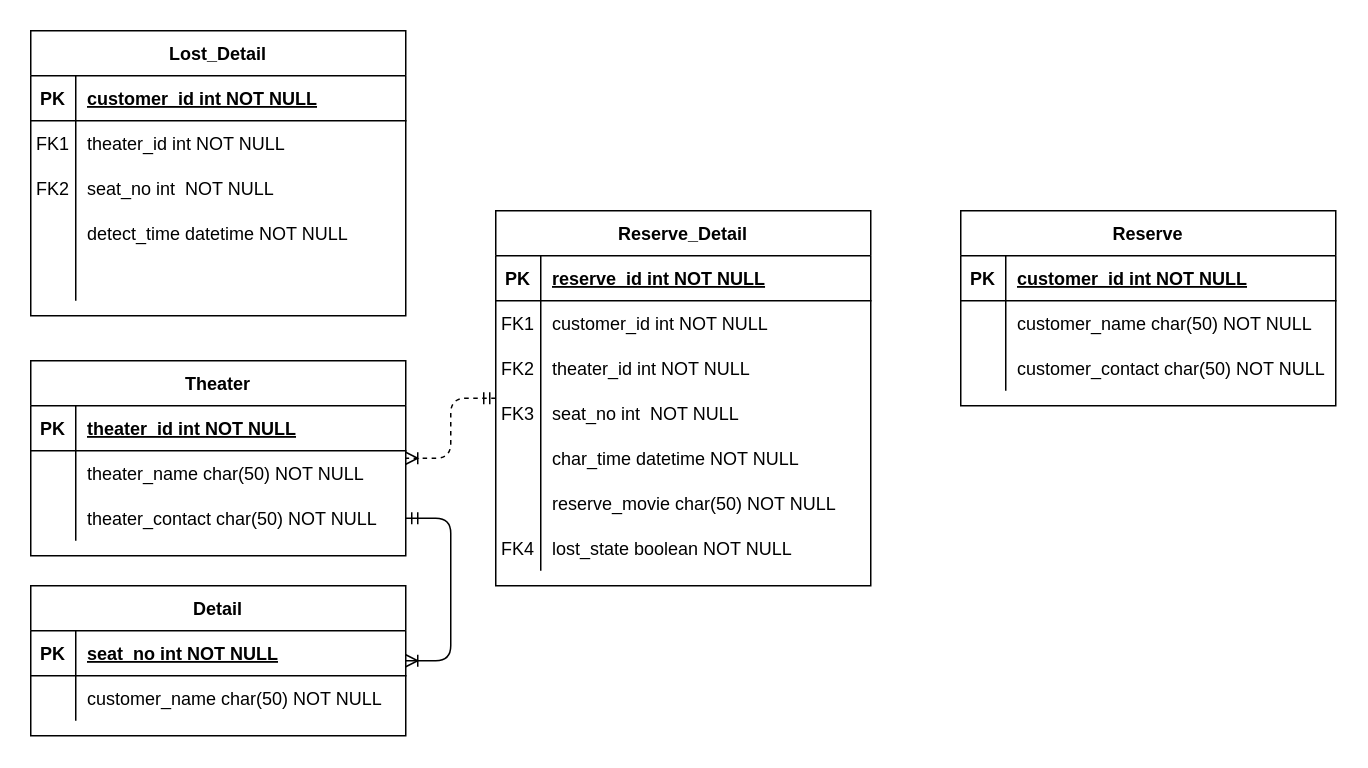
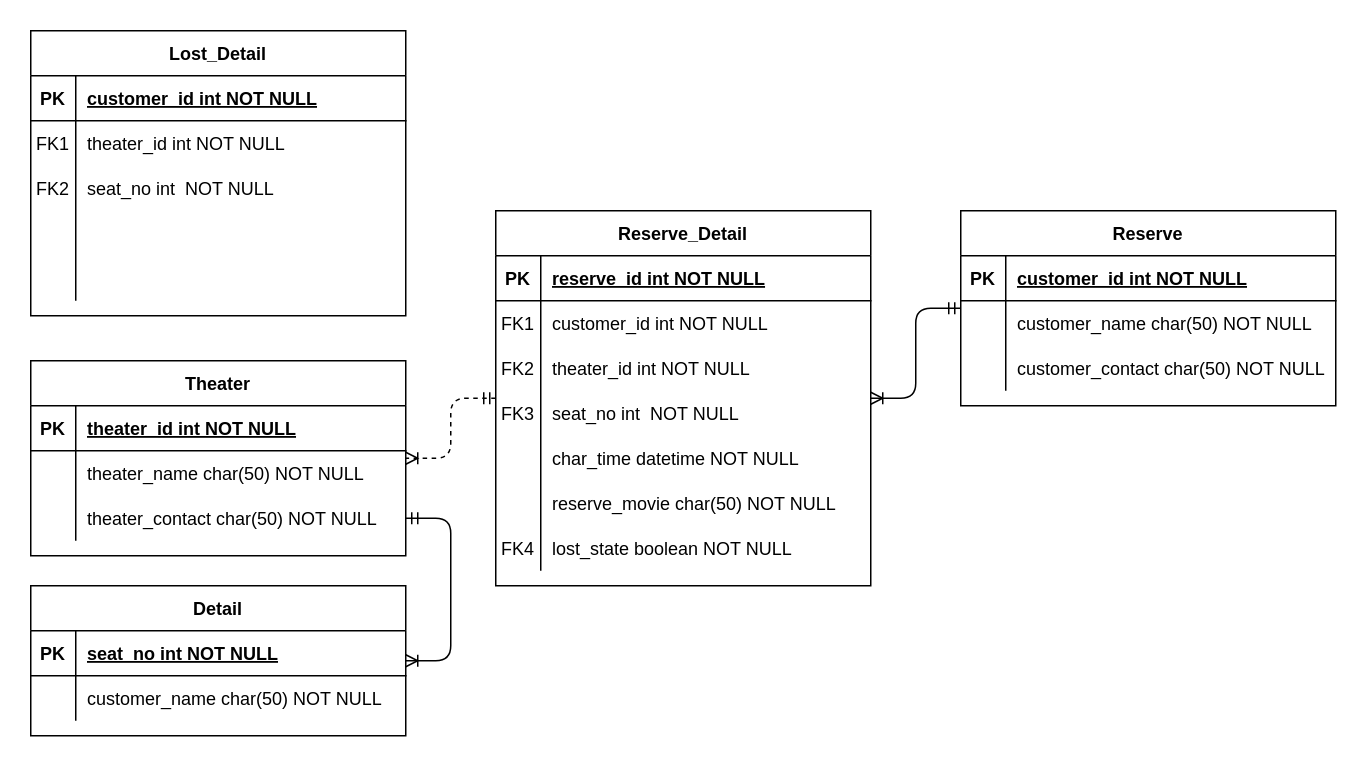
(241, 233) -> none
none -> (916, 353)
